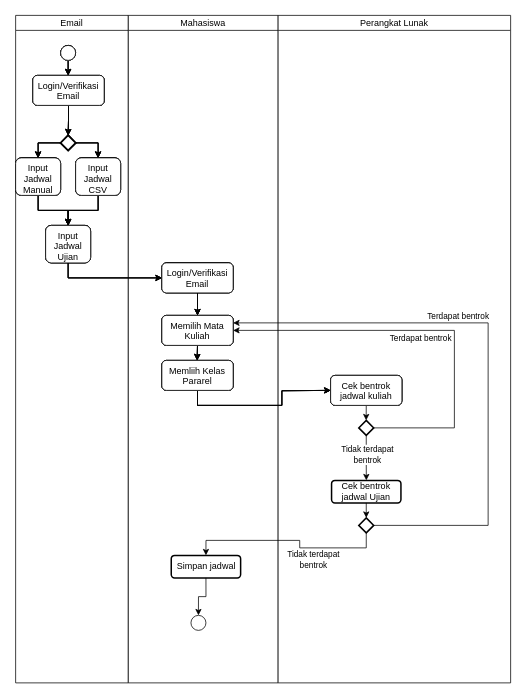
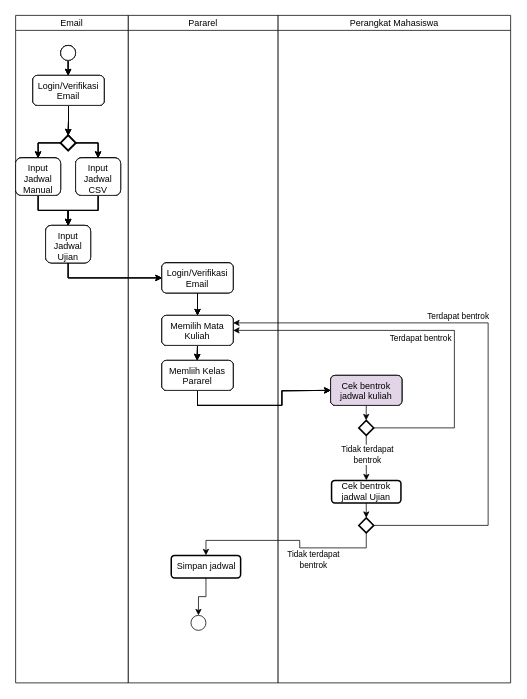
(203, 23) -> (203, 23)
(394, 23) -> (394, 23)
(366, 390) -> (366, 390)
